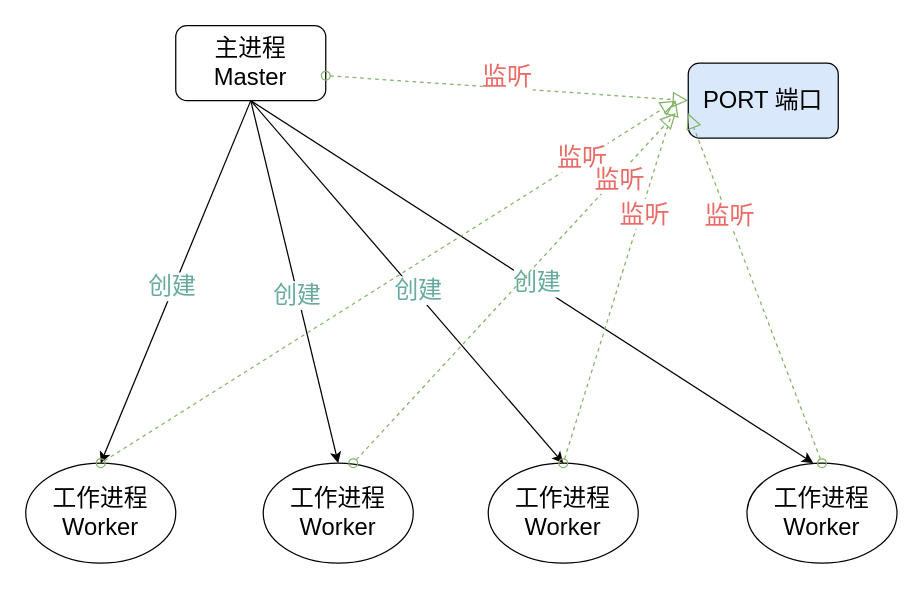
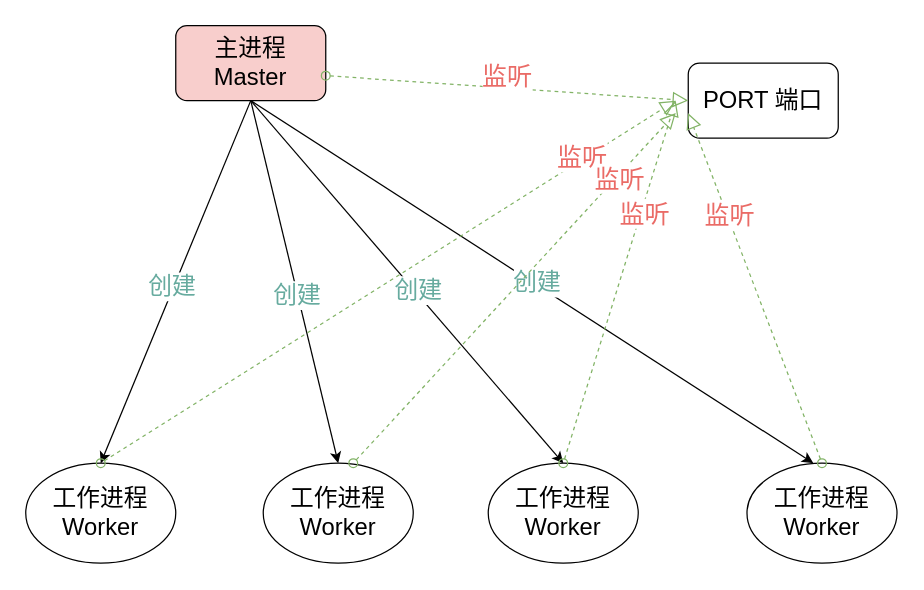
(251, 63) -> (251, 63)
(763, 101) -> (763, 101)
